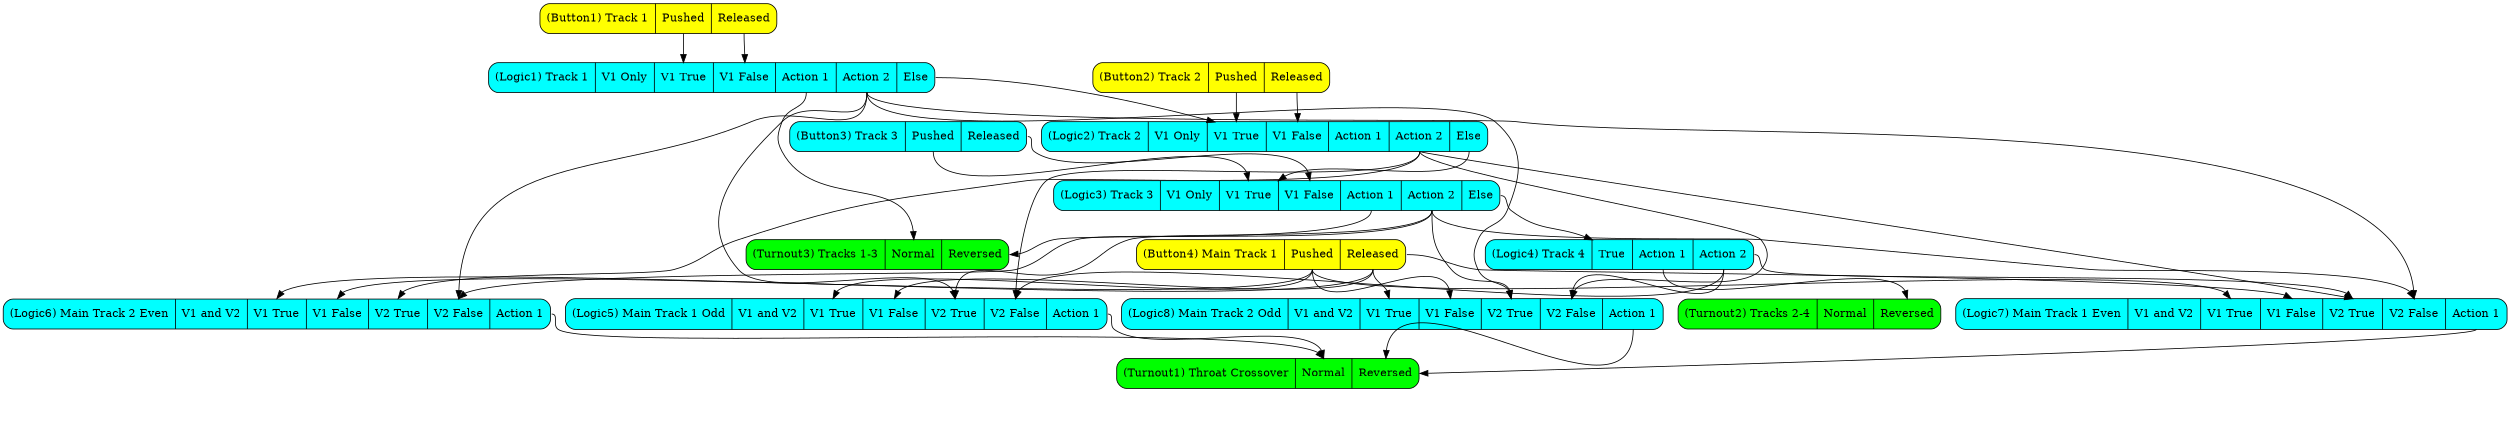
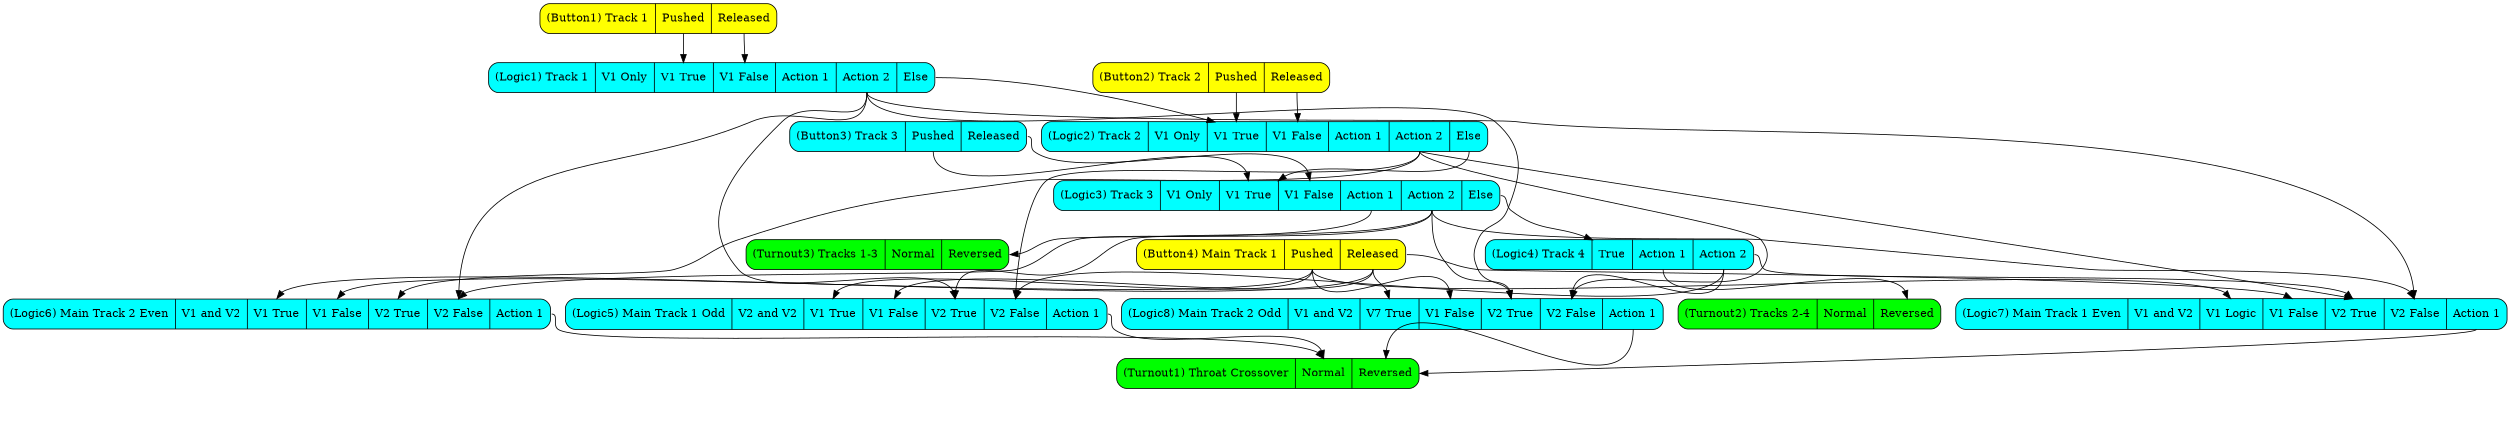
(816, 181) -> none
(768, 314) -> (768, 314)
(1390, 314) -> (1390, 314)
(2231, 314) -> (2231, 314)
